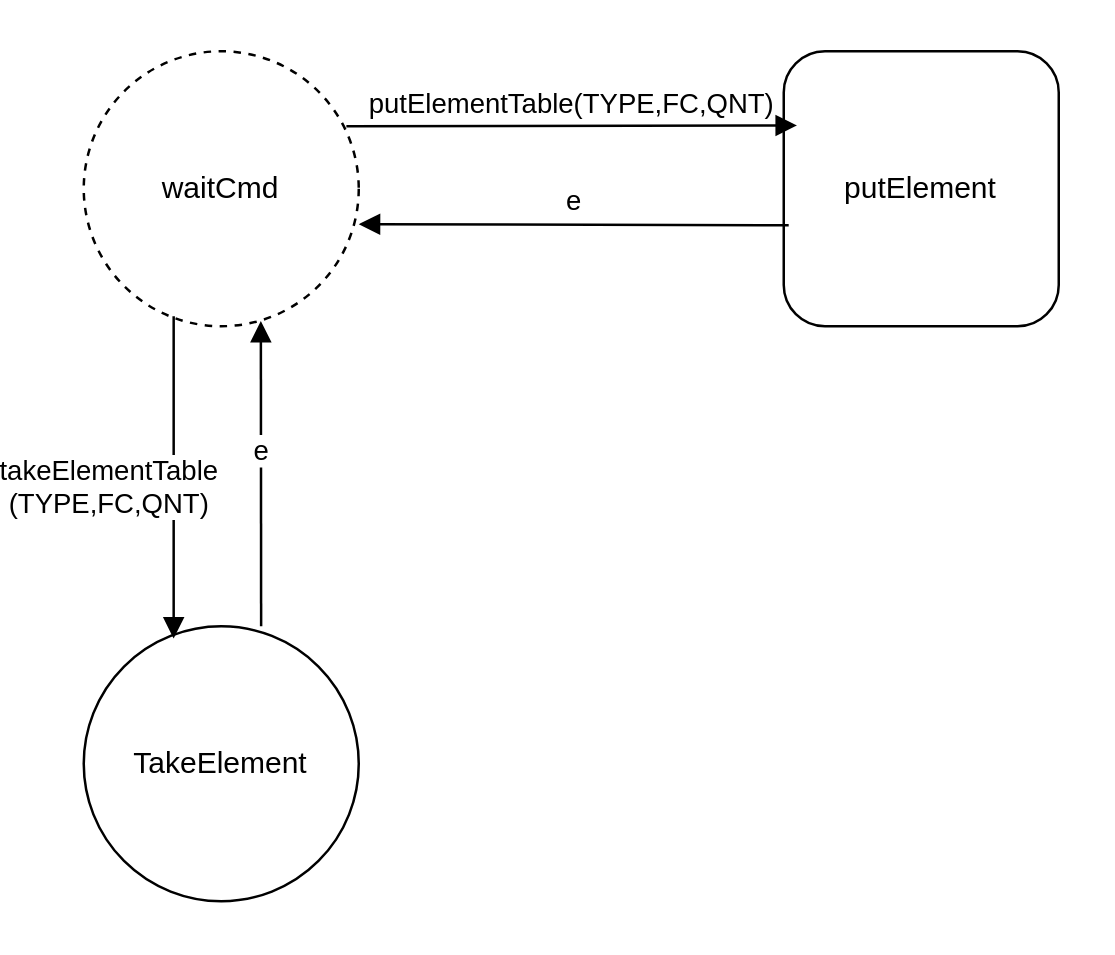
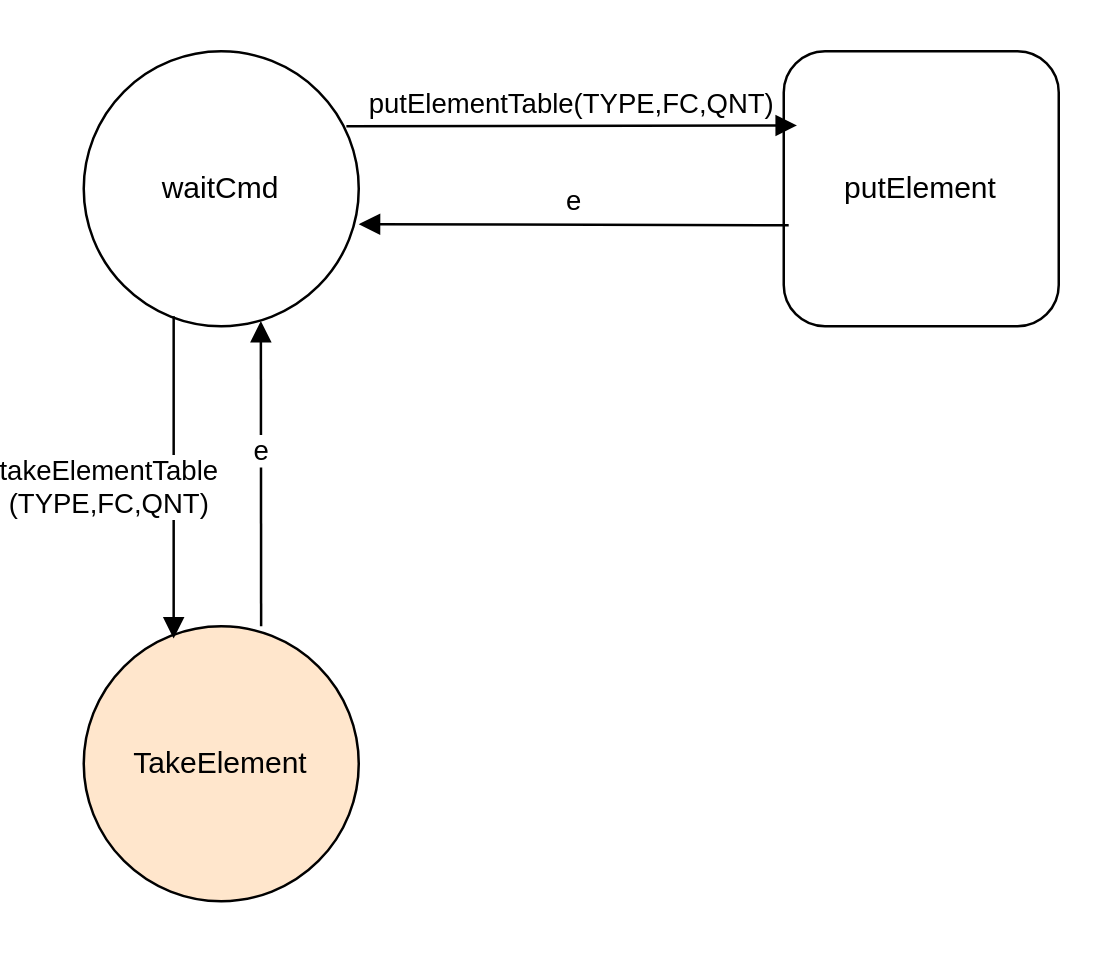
(221, 189) -> (221, 189)
(221, 764) -> (221, 764)
